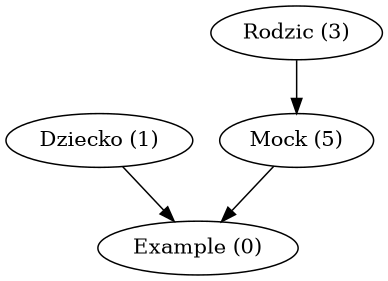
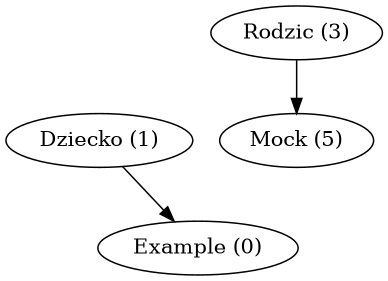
(253, 188) -> none
